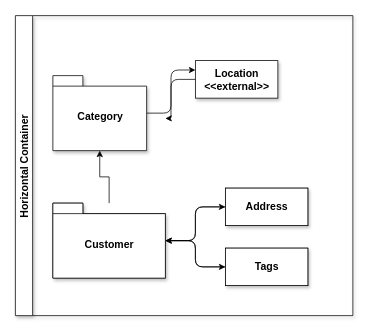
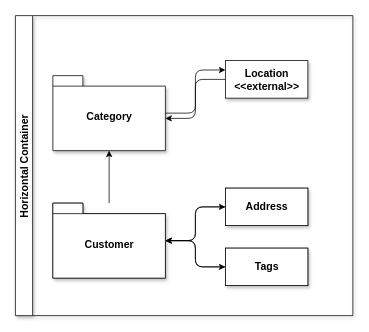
(237, 79) -> (267, 79)
(100, 113) -> (109, 113)
